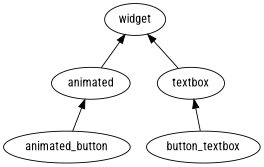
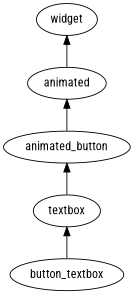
(166, 55) -> (67, 183)
